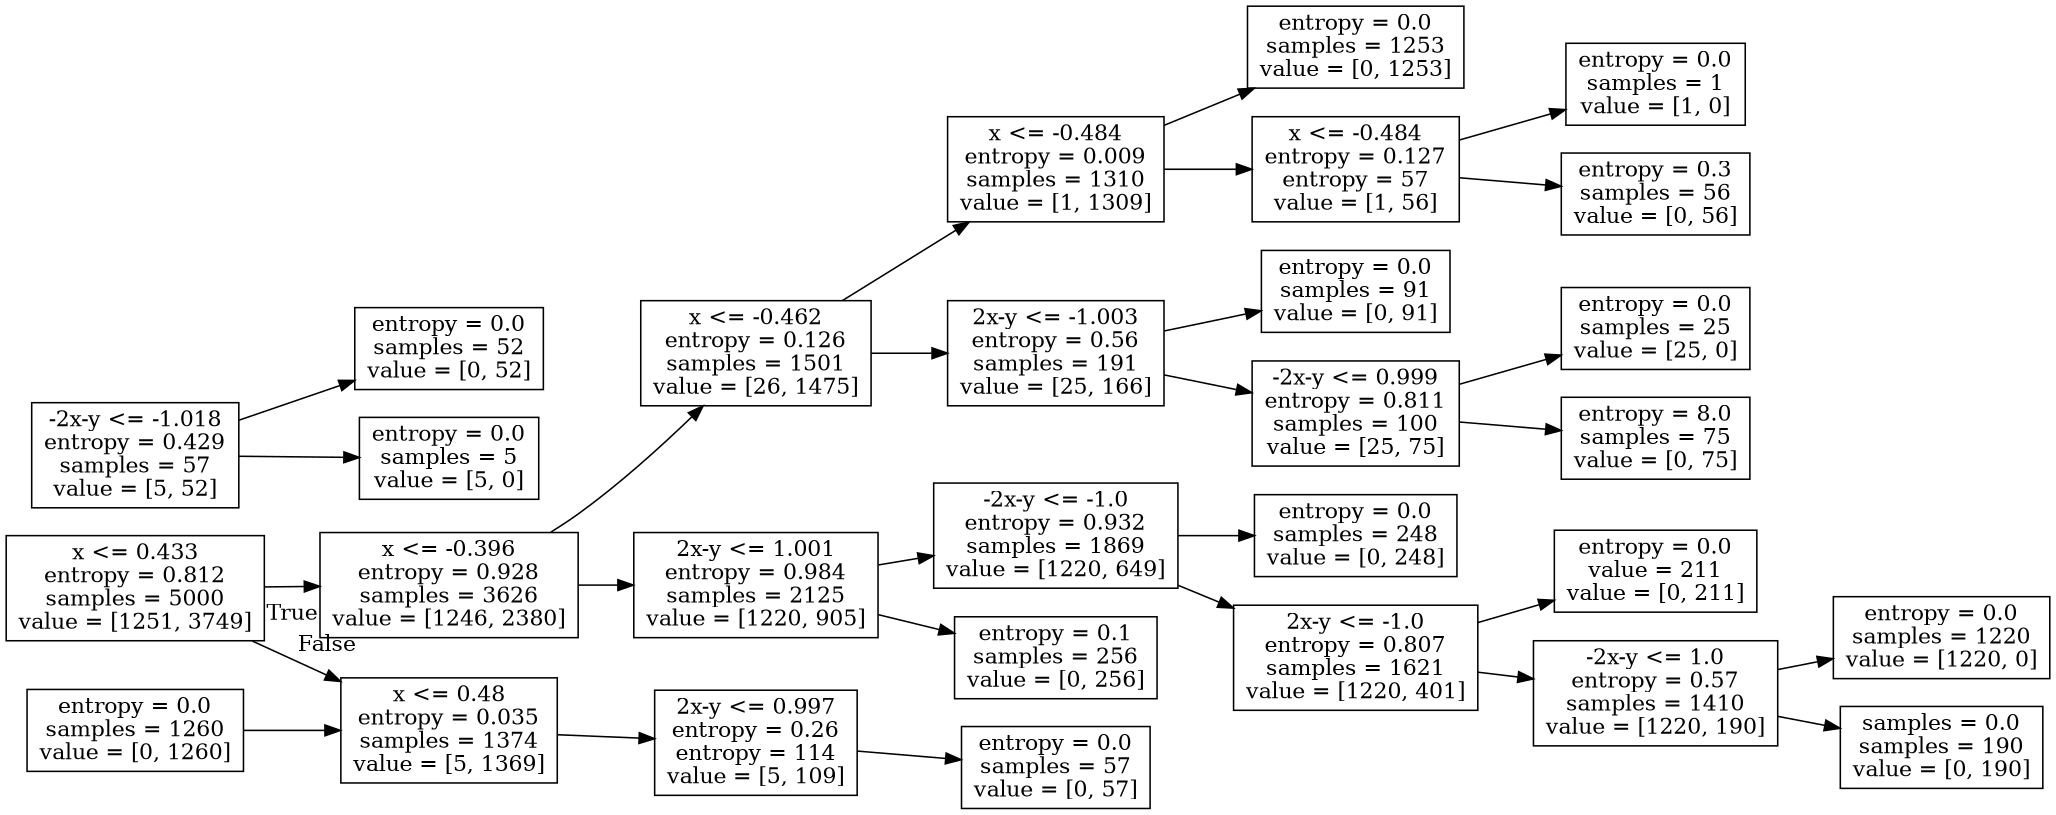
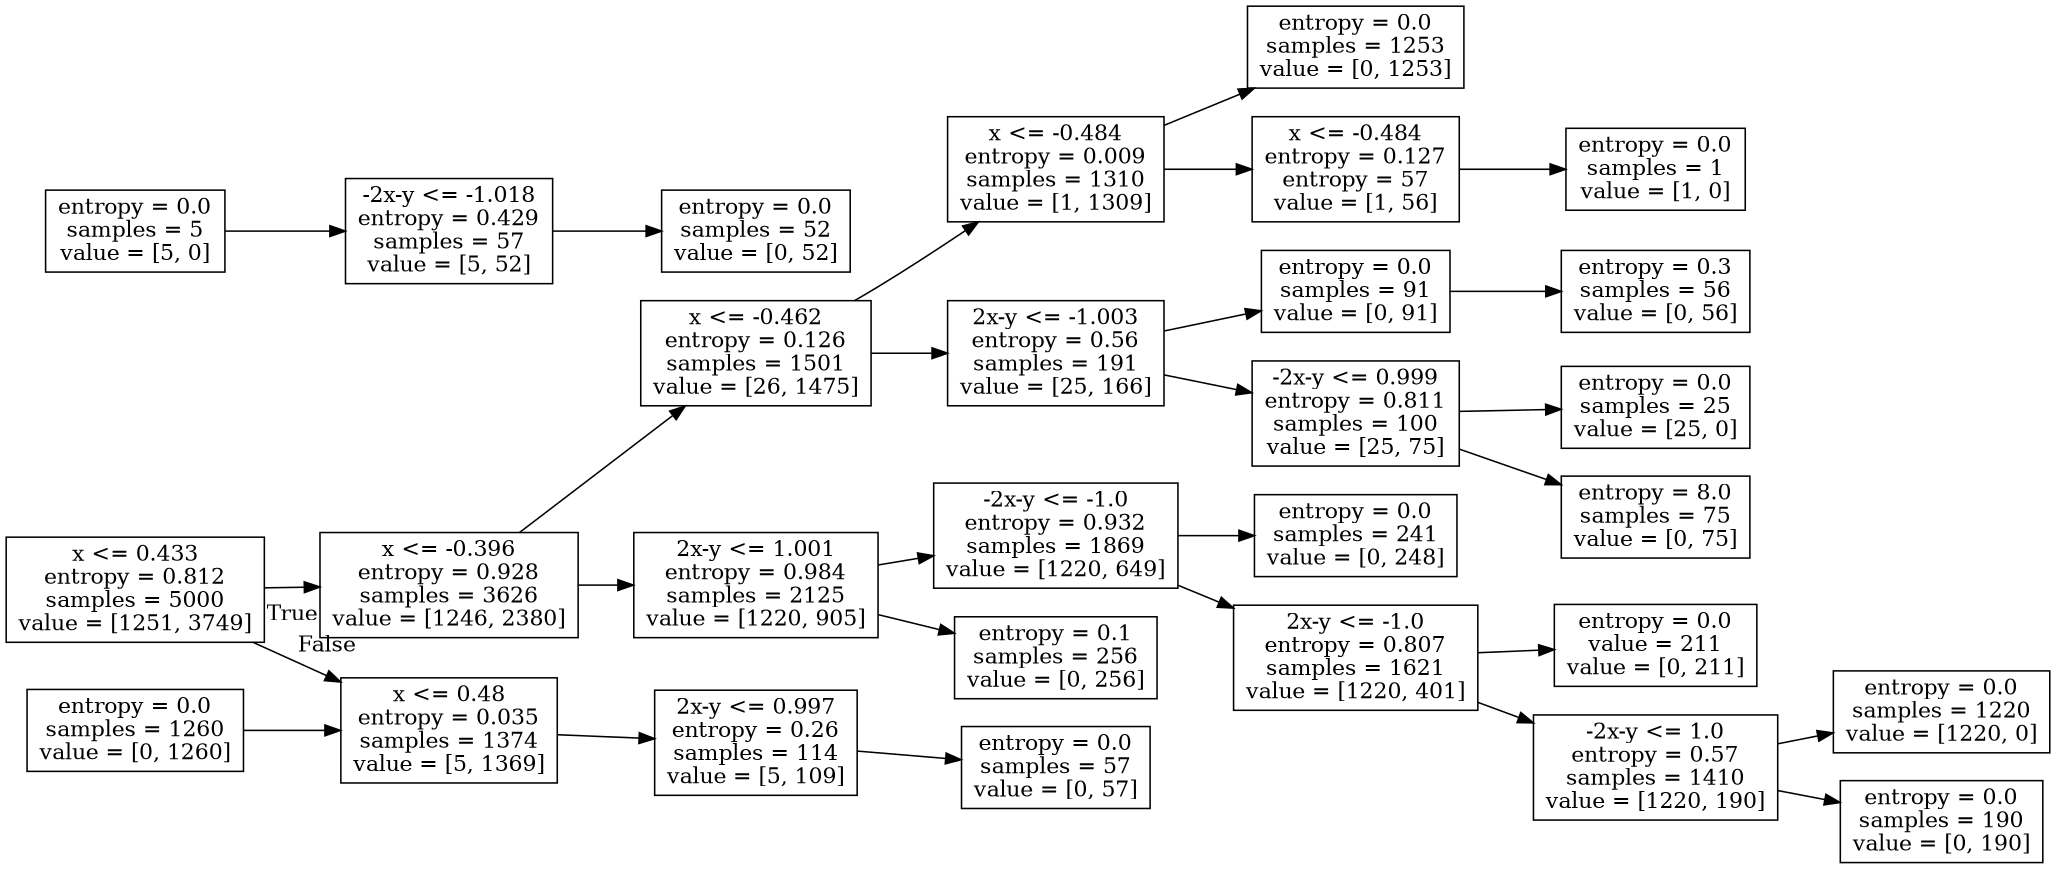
(1503, 181) -> (1498, 291)
(291, 457) -> (277, 231)
(1356, 536) -> (1356, 536)
(756, 743) -> (756, 743)
(1942, 747) -> (1942, 822)
